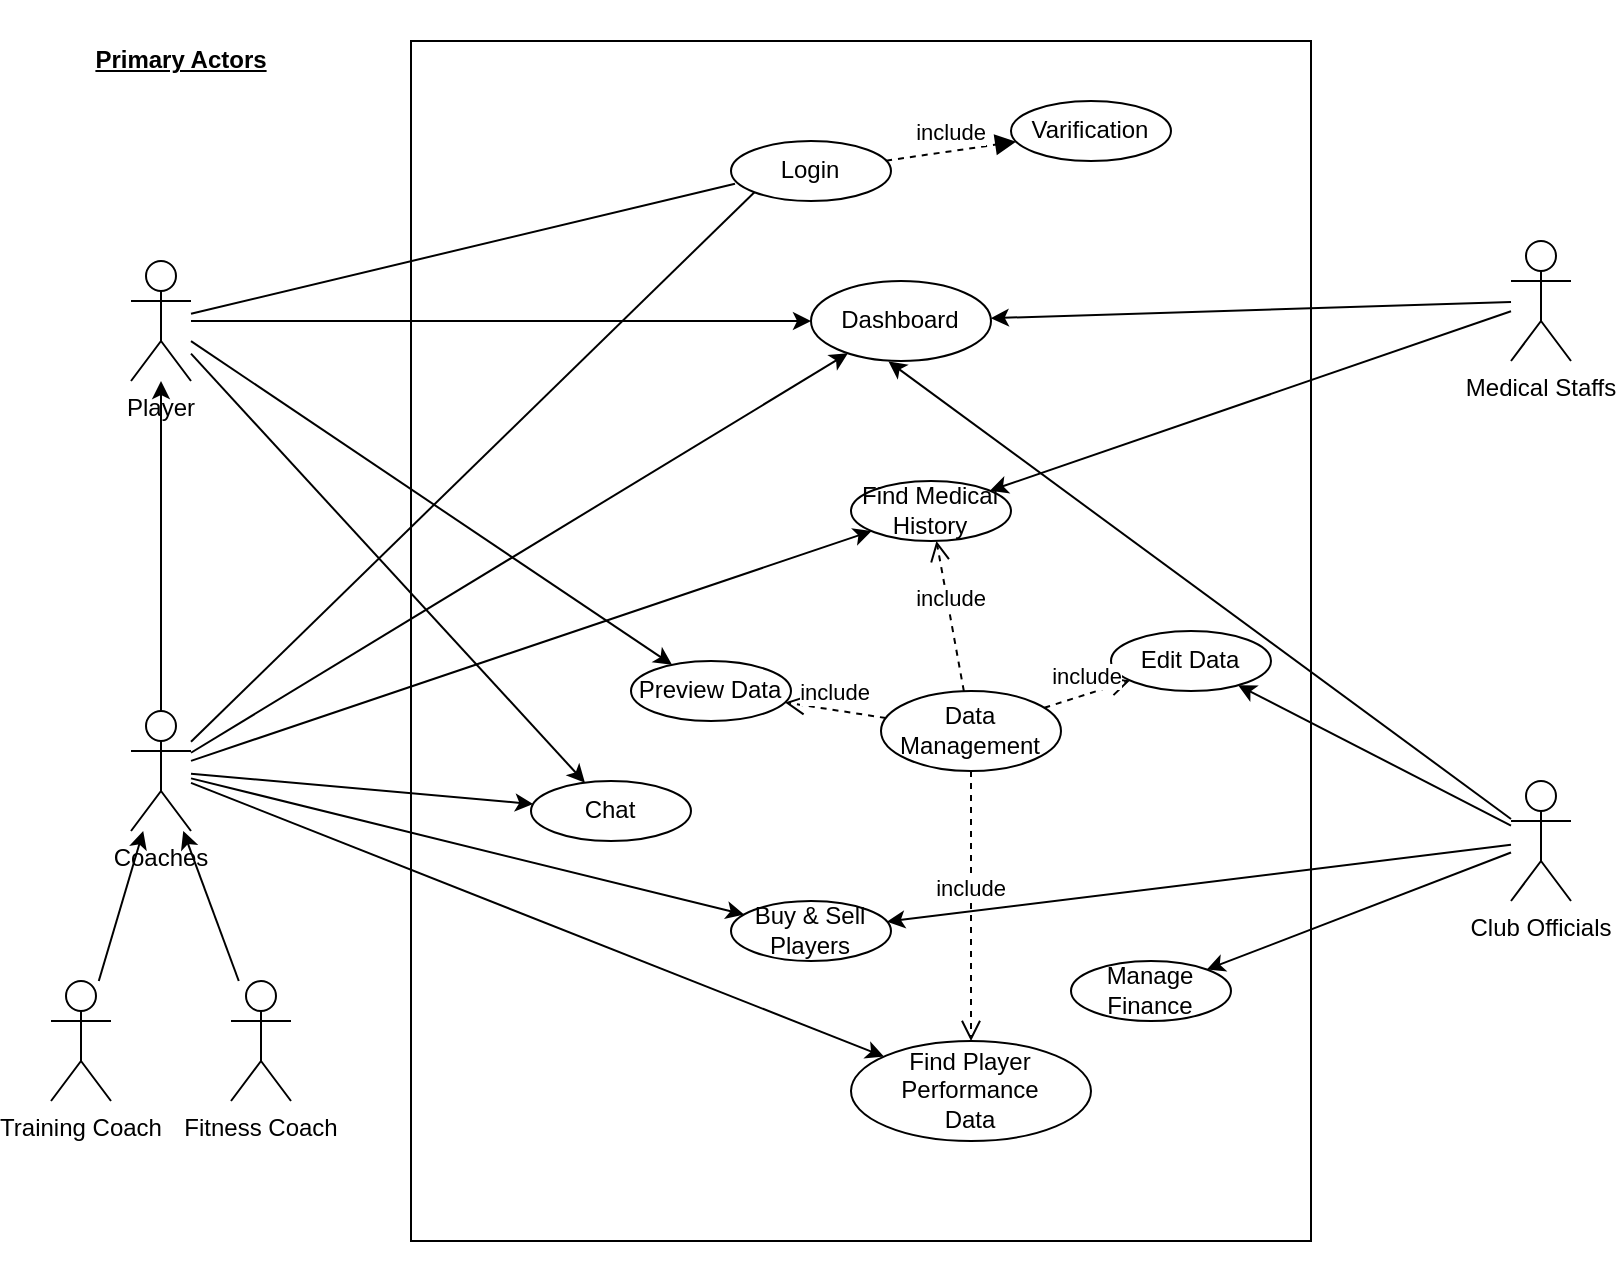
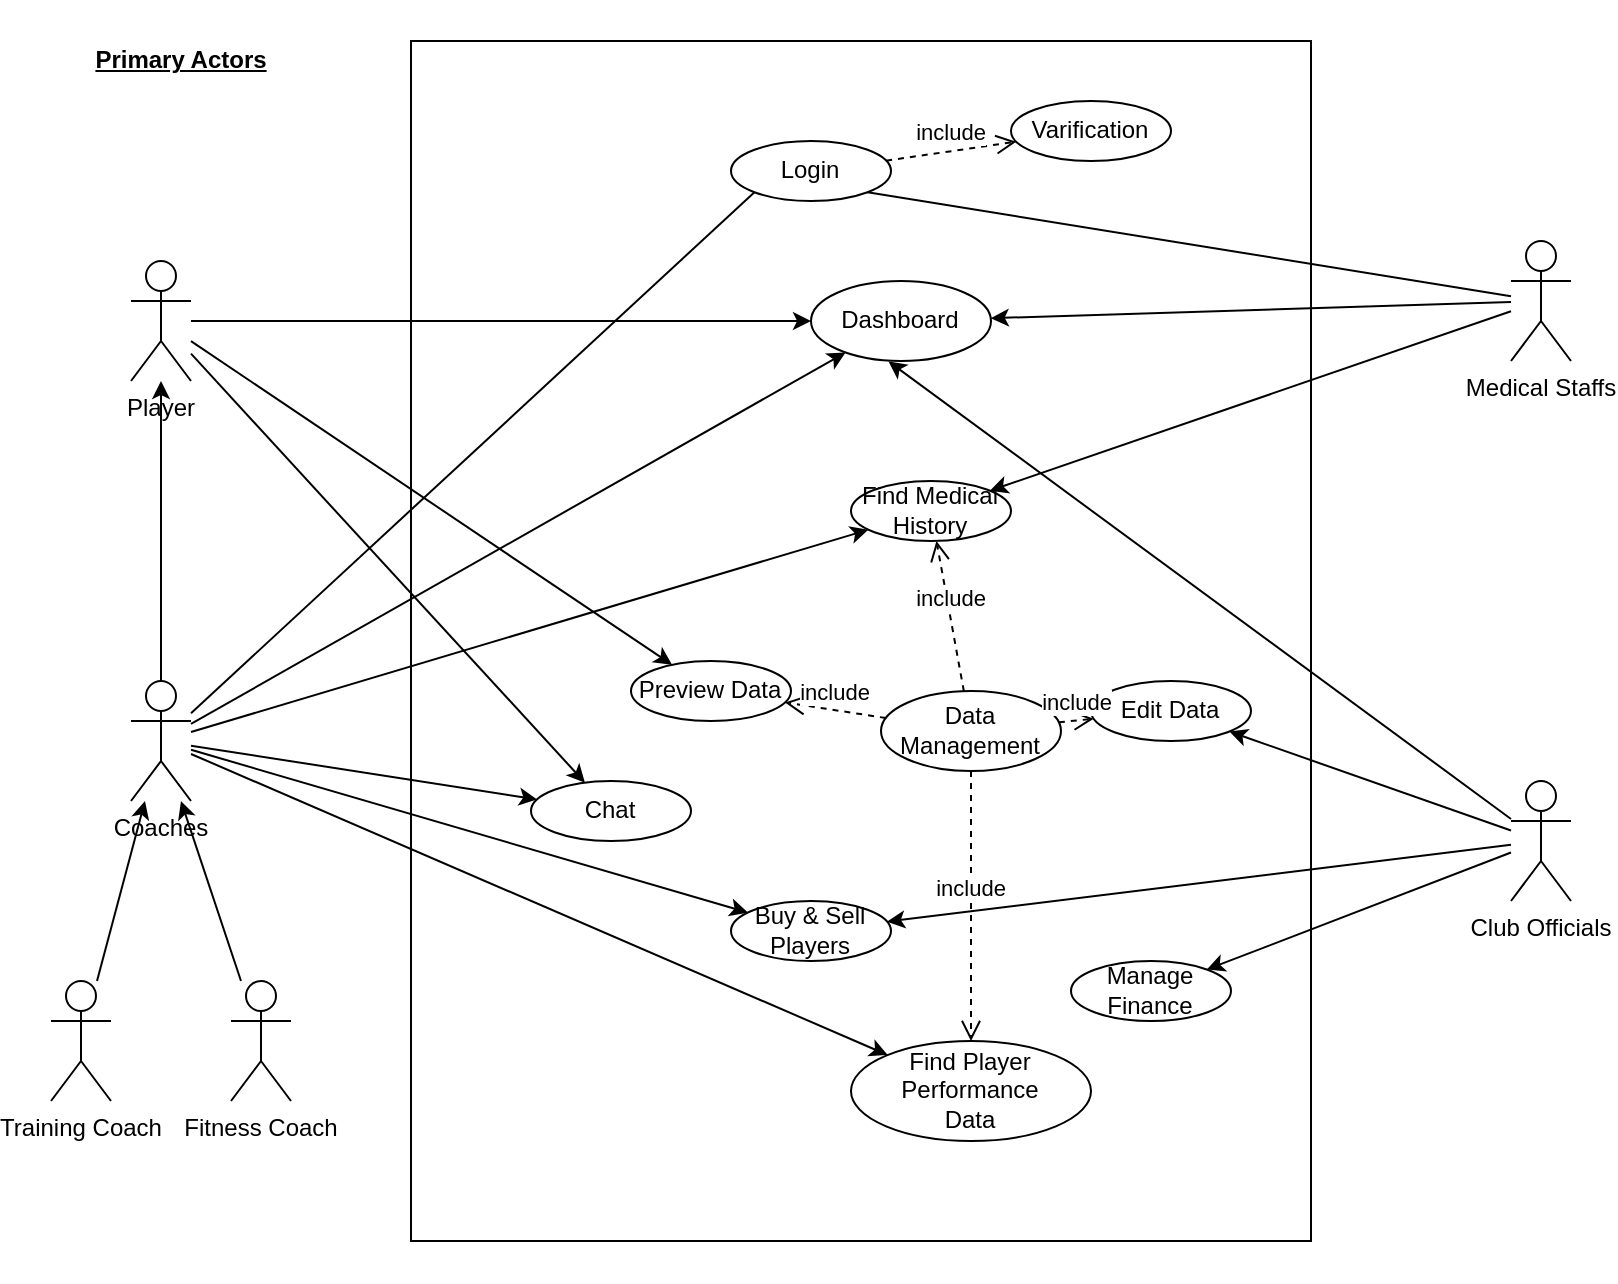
(994, 145) -> (1001, 144)
none -> (1190, 244)
(463, 249) -> none
(1191, 661) -> (1171, 711)
(161, 771) -> (161, 741)
